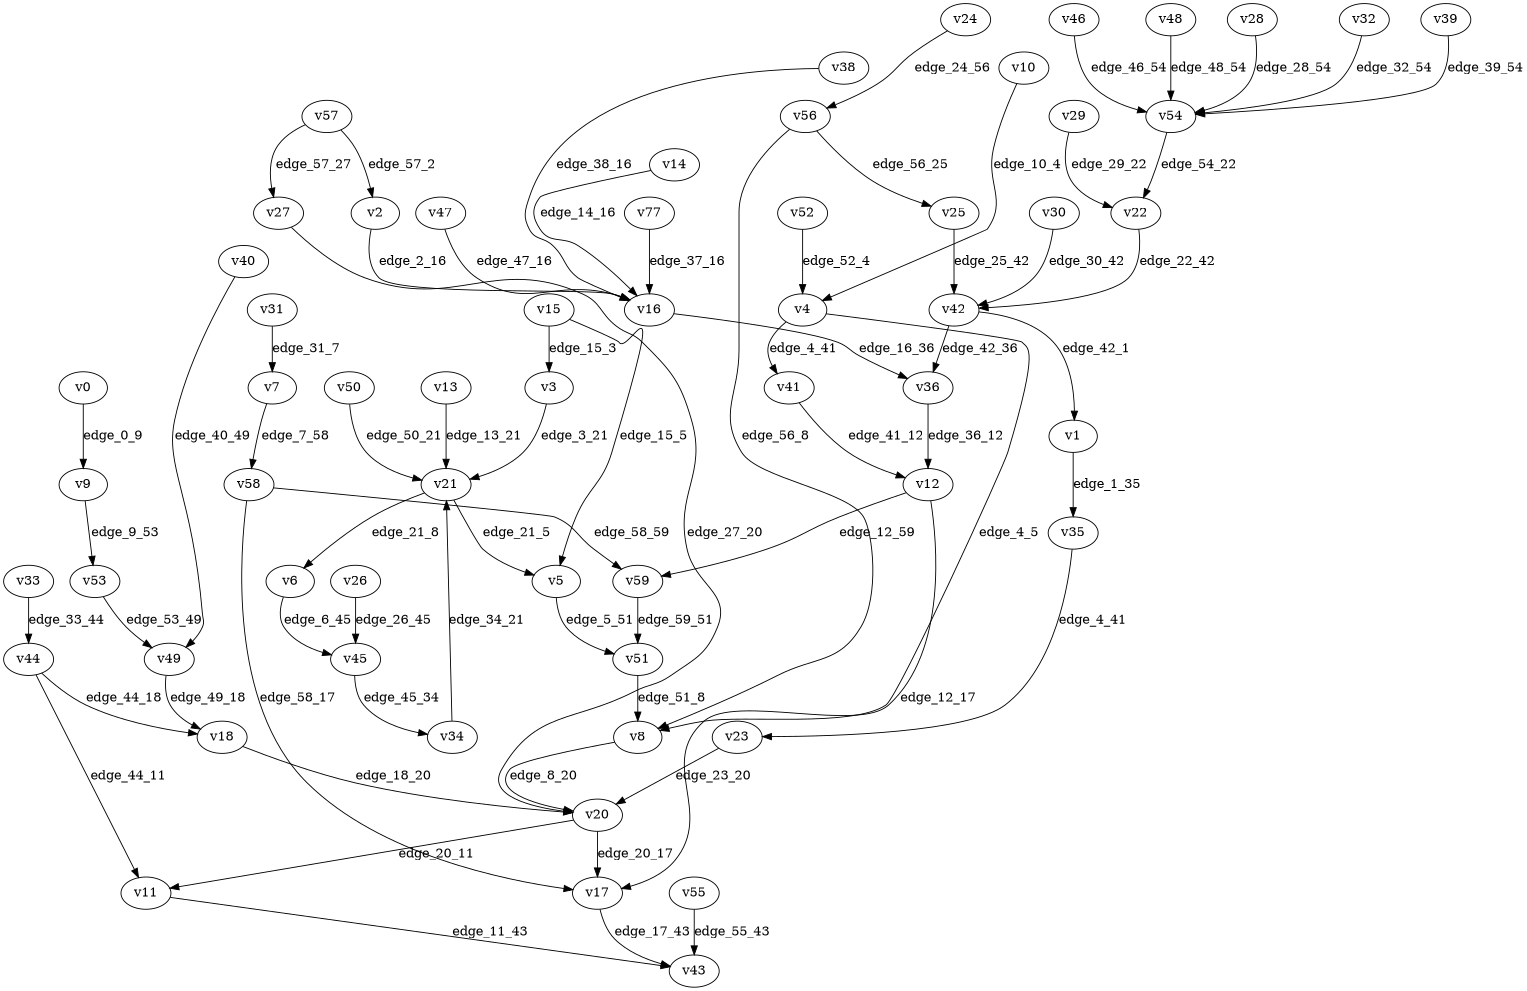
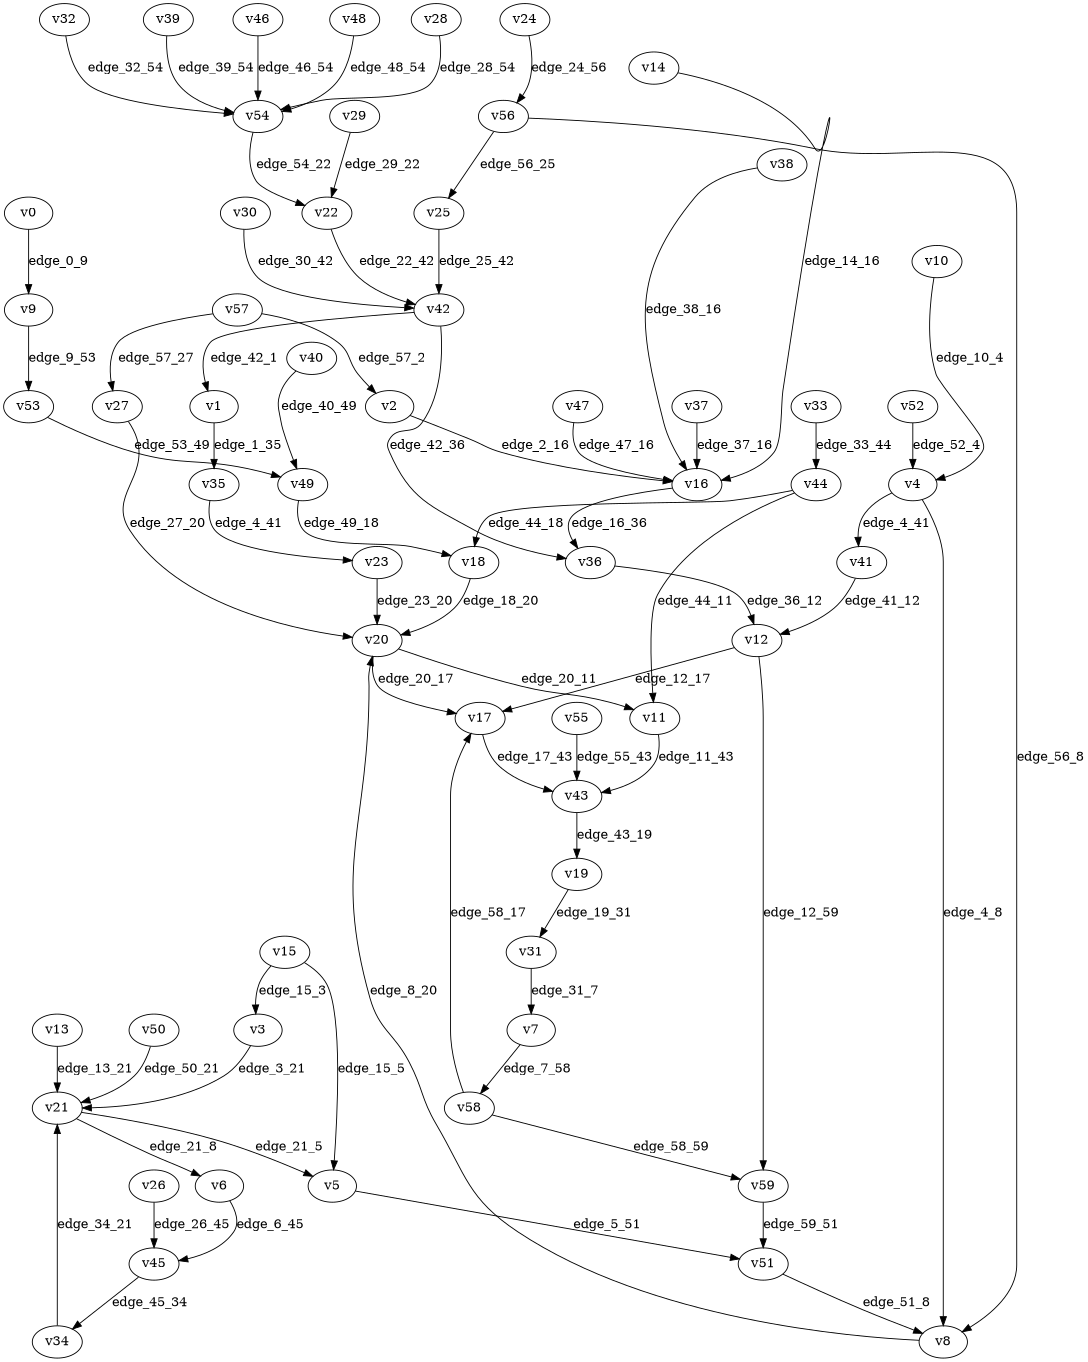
(649, 213) -> (697, 407)
(1009, 533) -> (973, 913)
none -> (577, 874)
